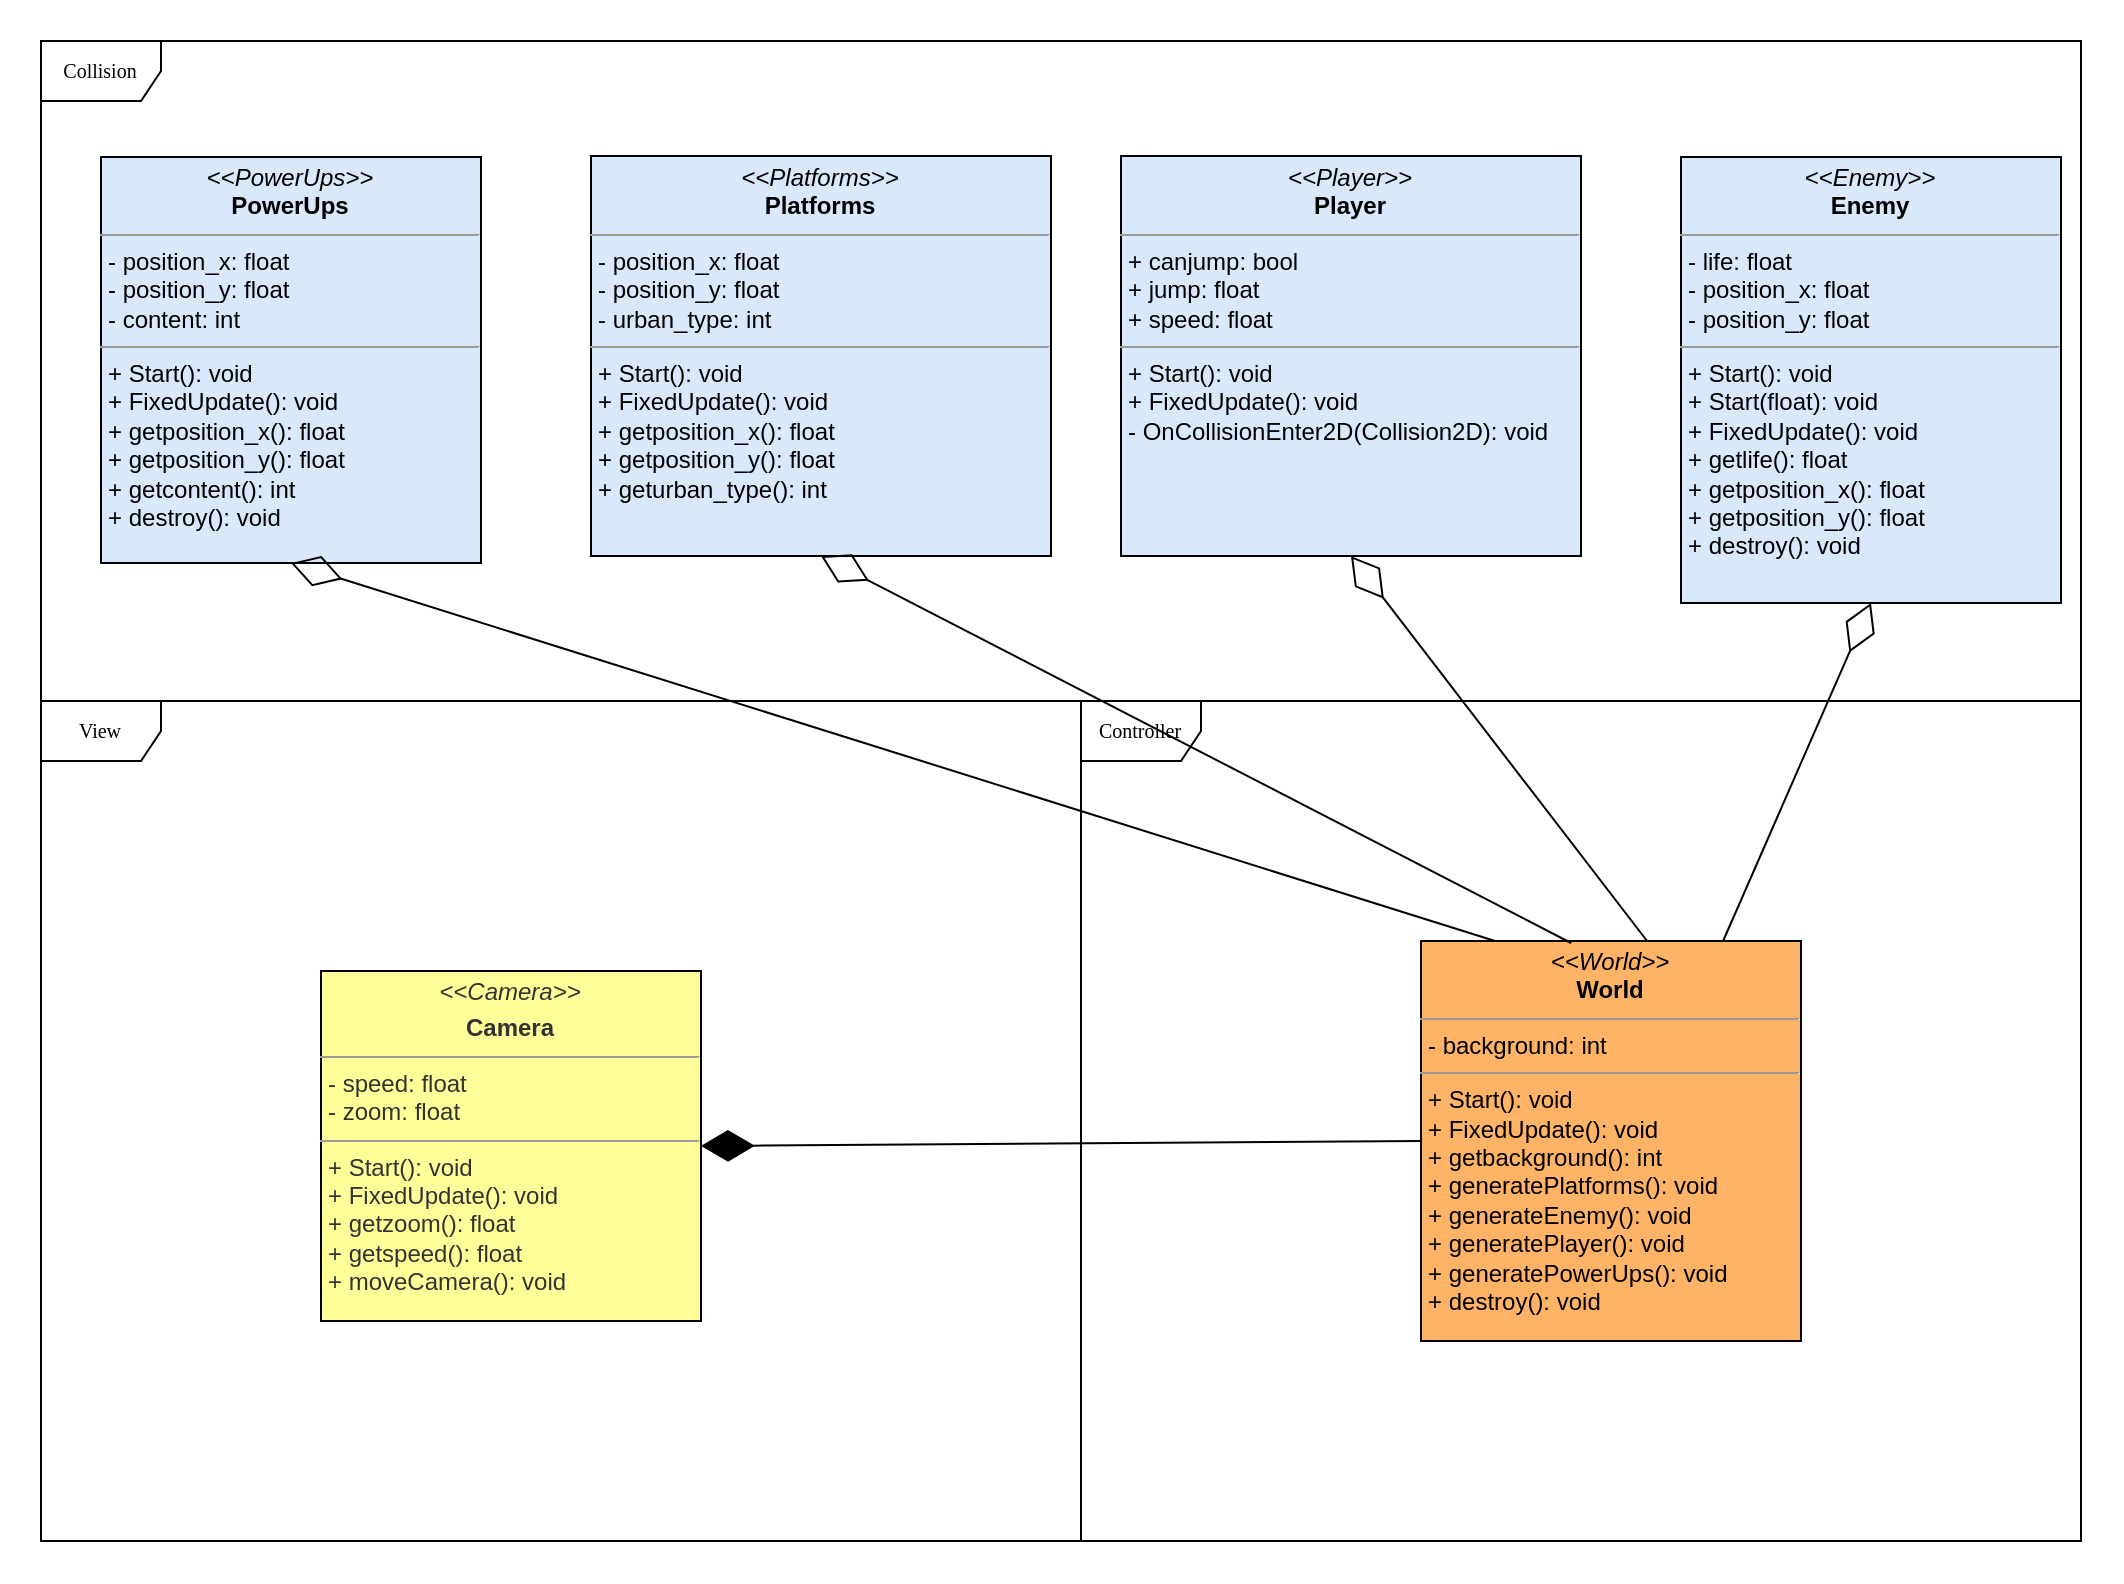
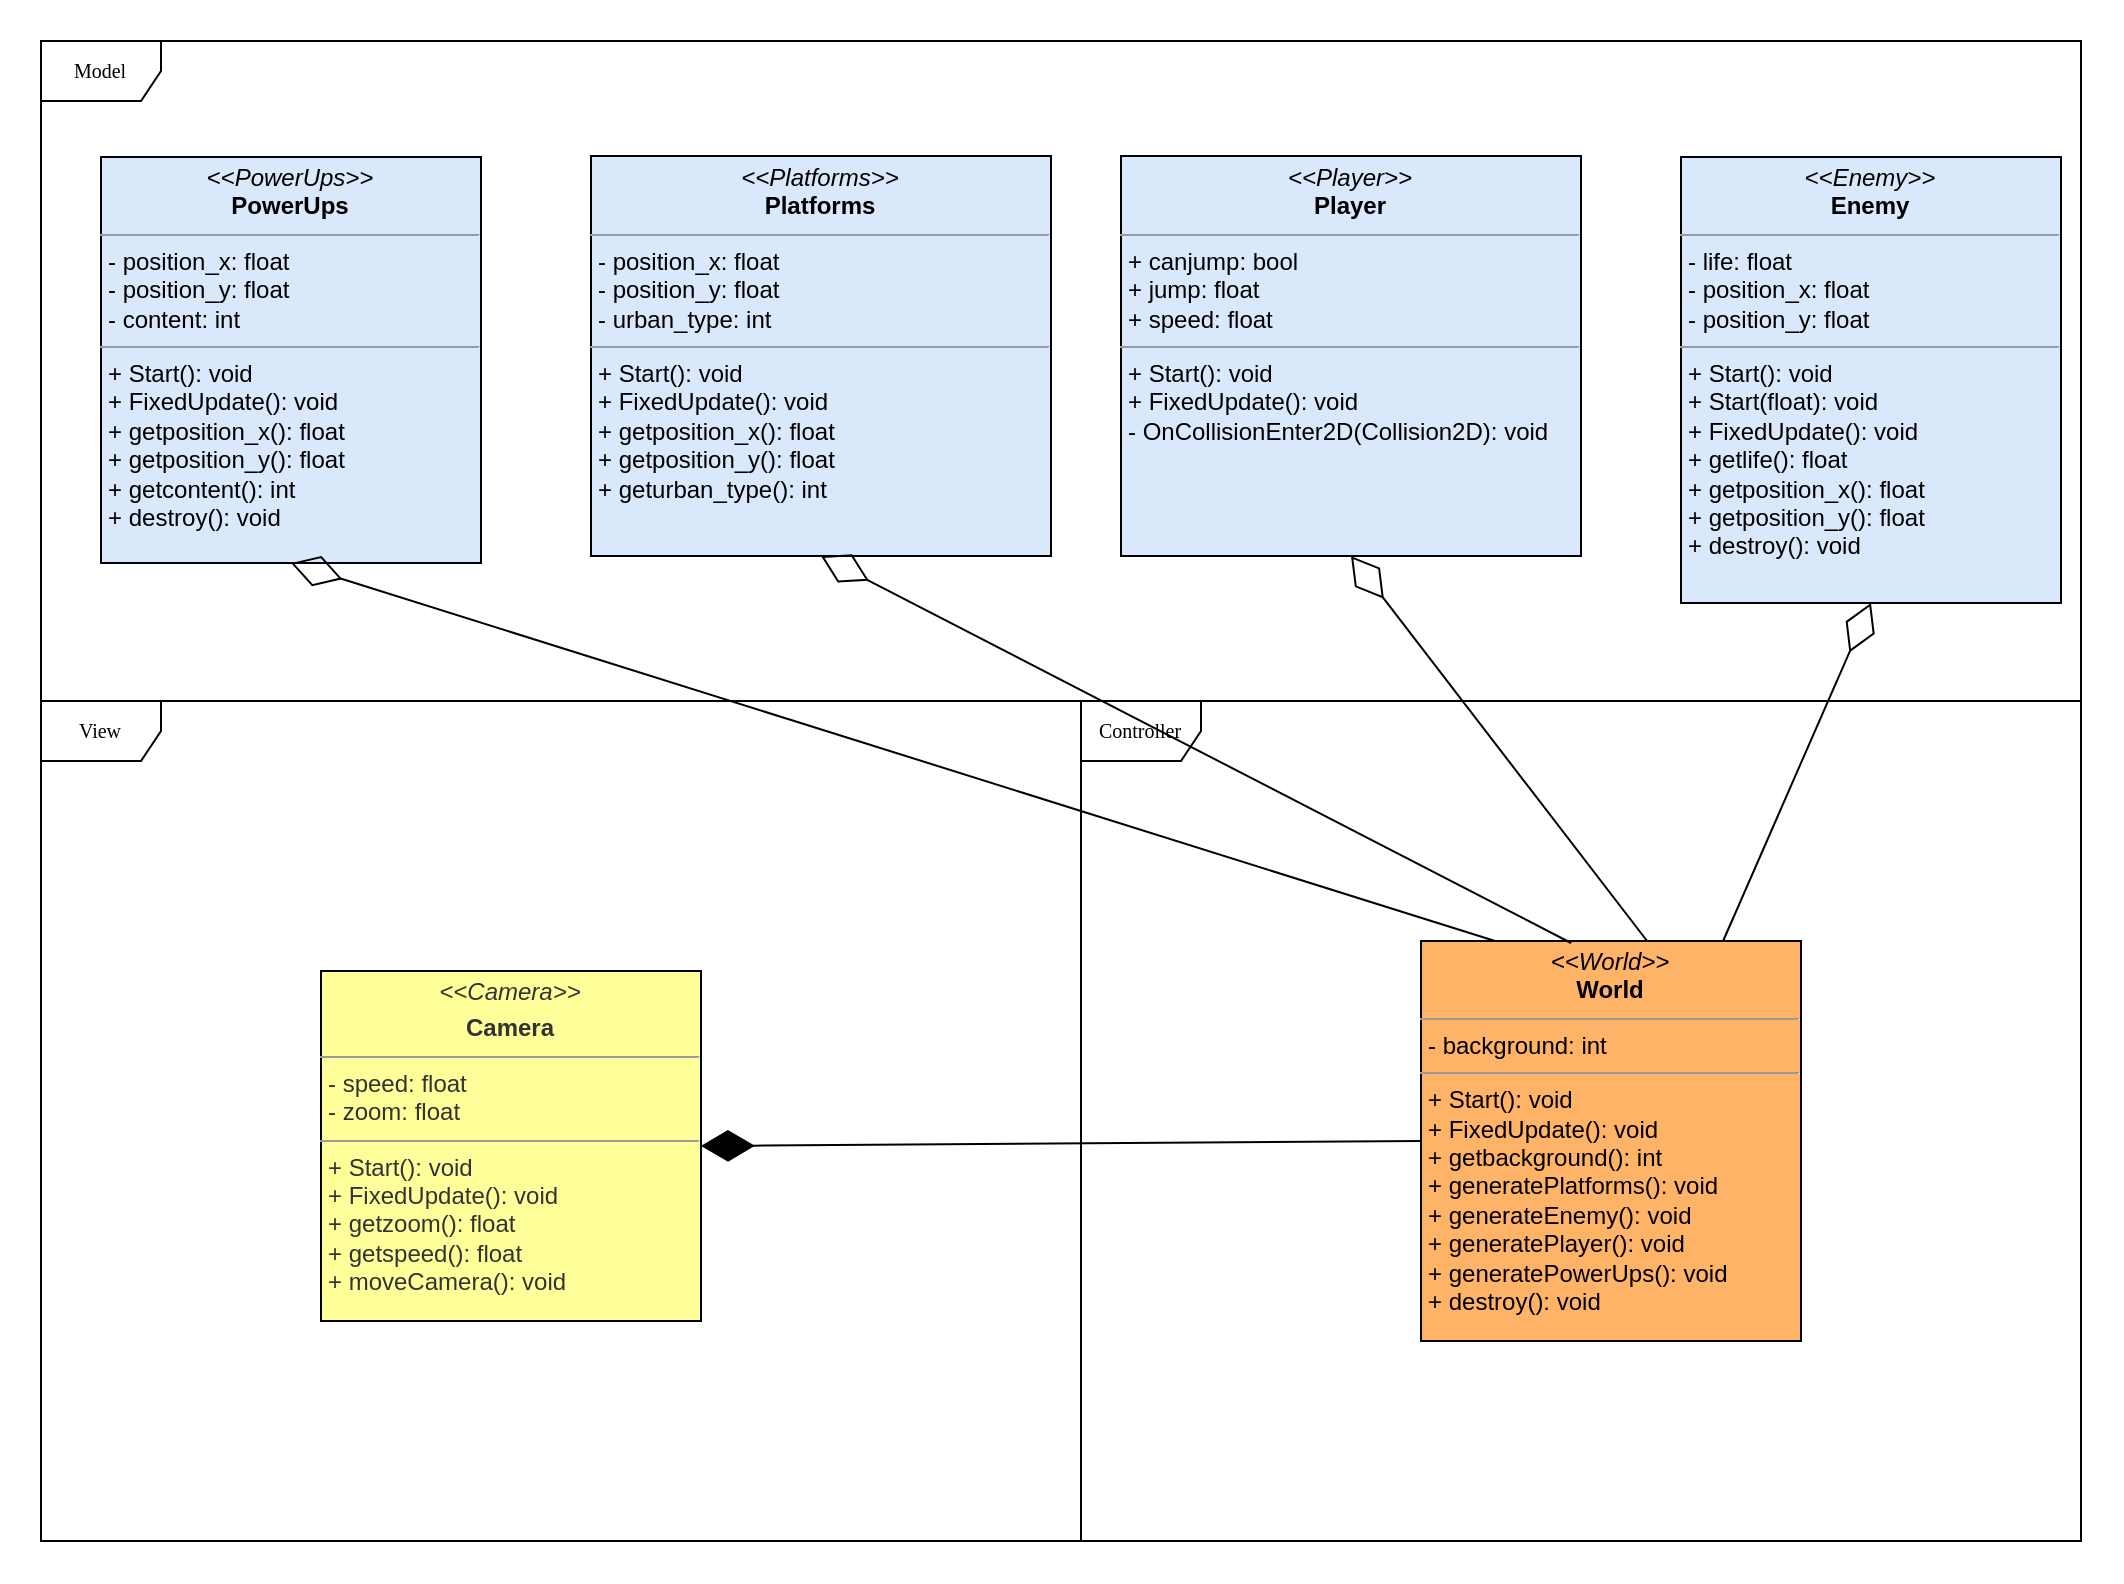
(101, 71) -> (101, 71)
